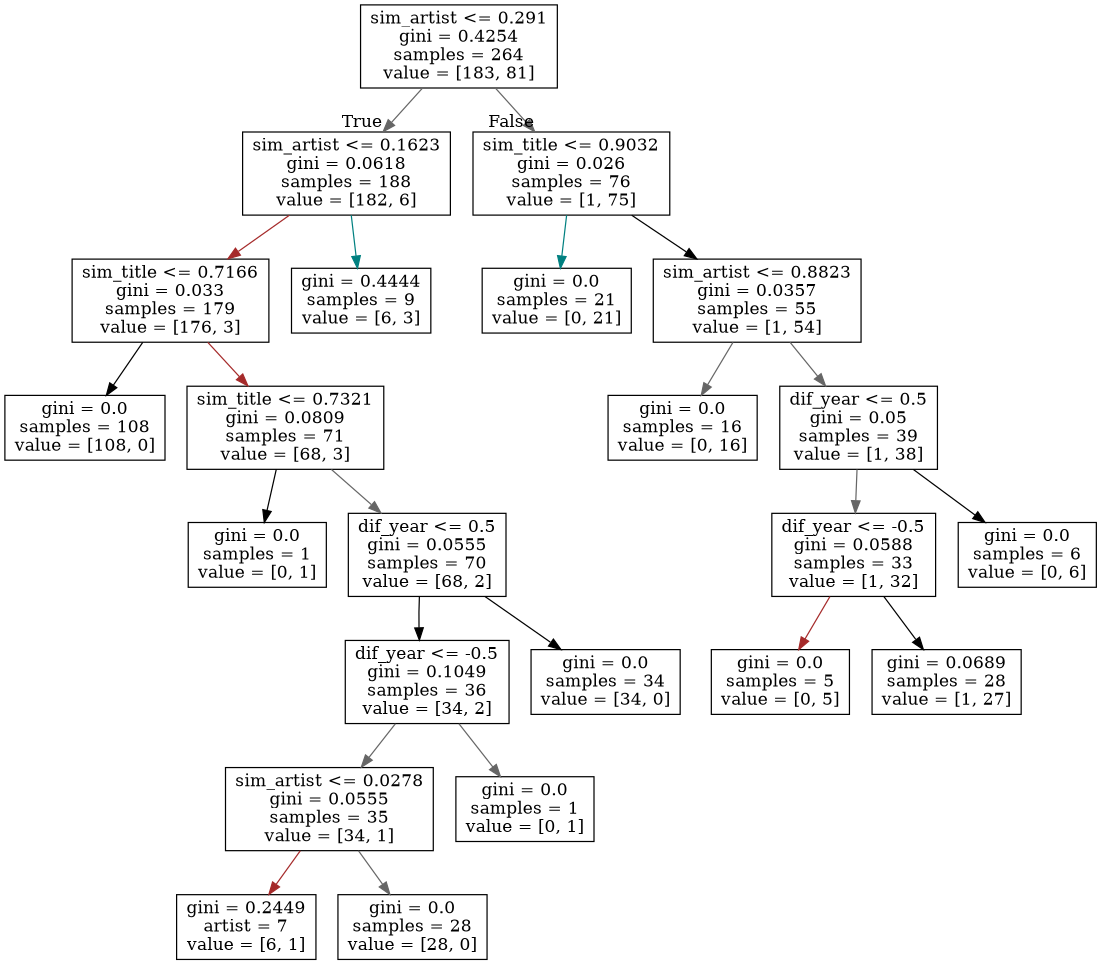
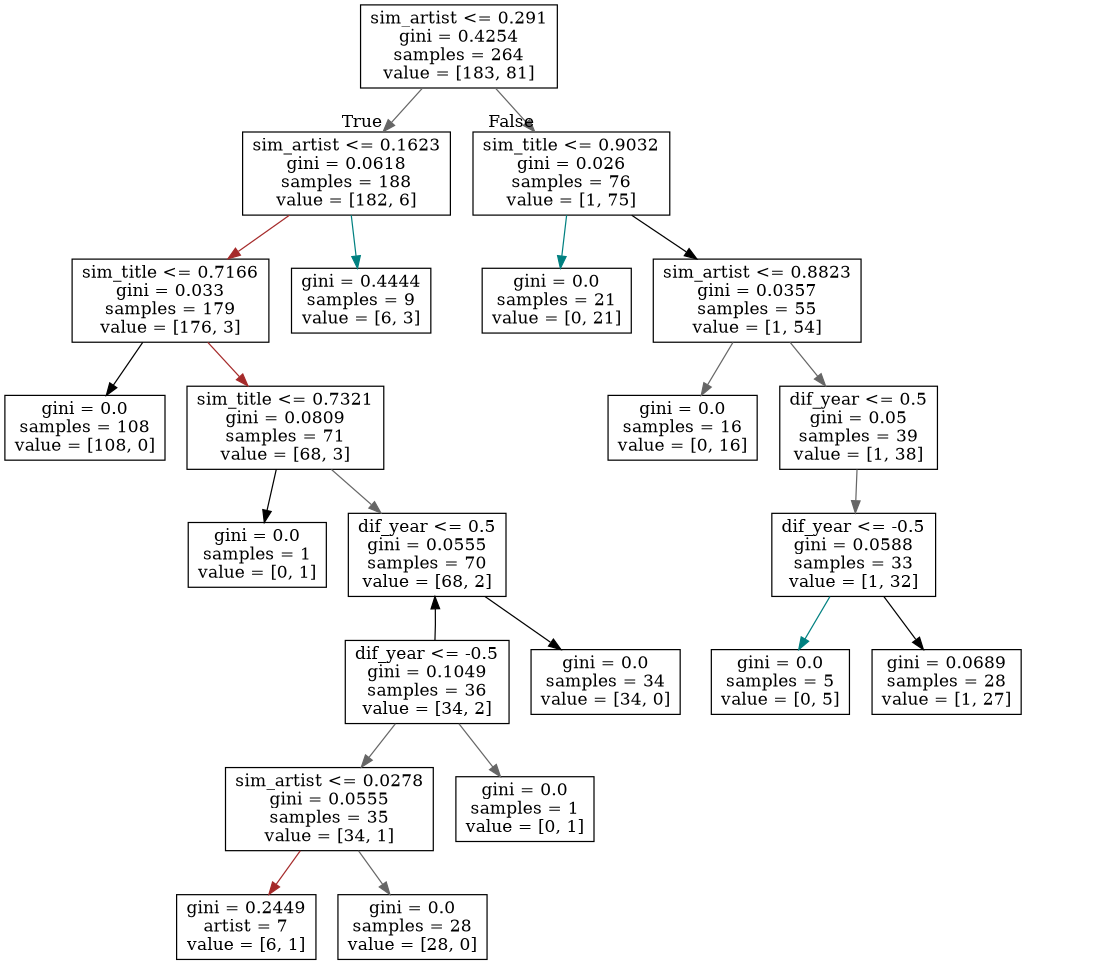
(1027, 555) -> none
(419, 612) -> (435, 625)
(817, 618) -> (817, 618)
